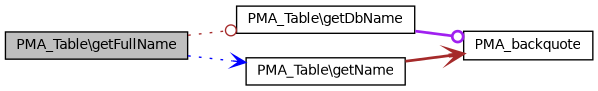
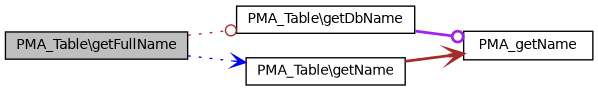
(528, 46) -> (528, 46)
